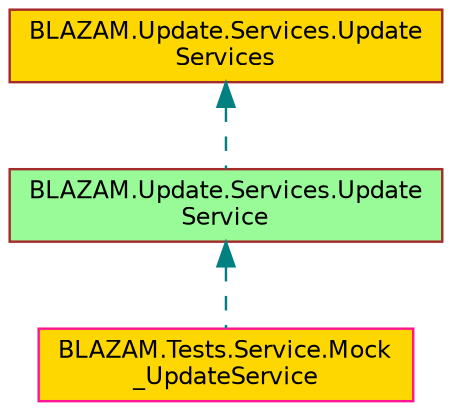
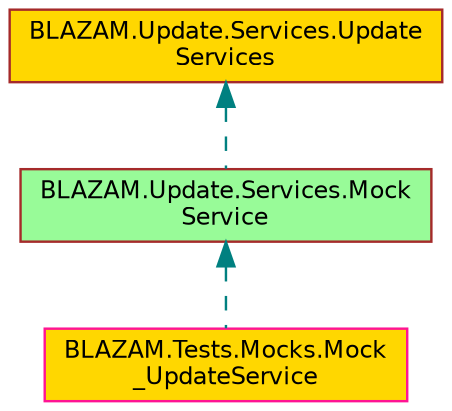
(226, 205) -> (226, 205)
(226, 365) -> (226, 365)
